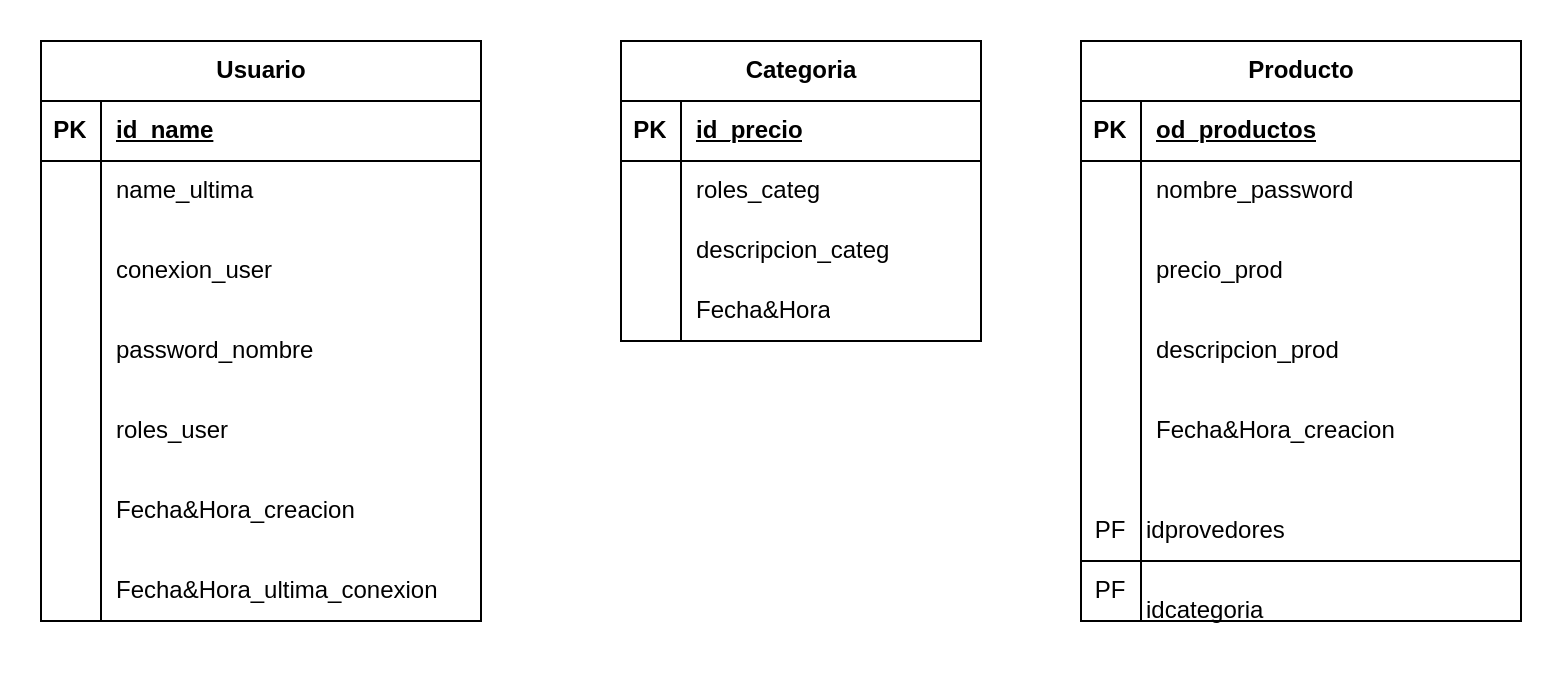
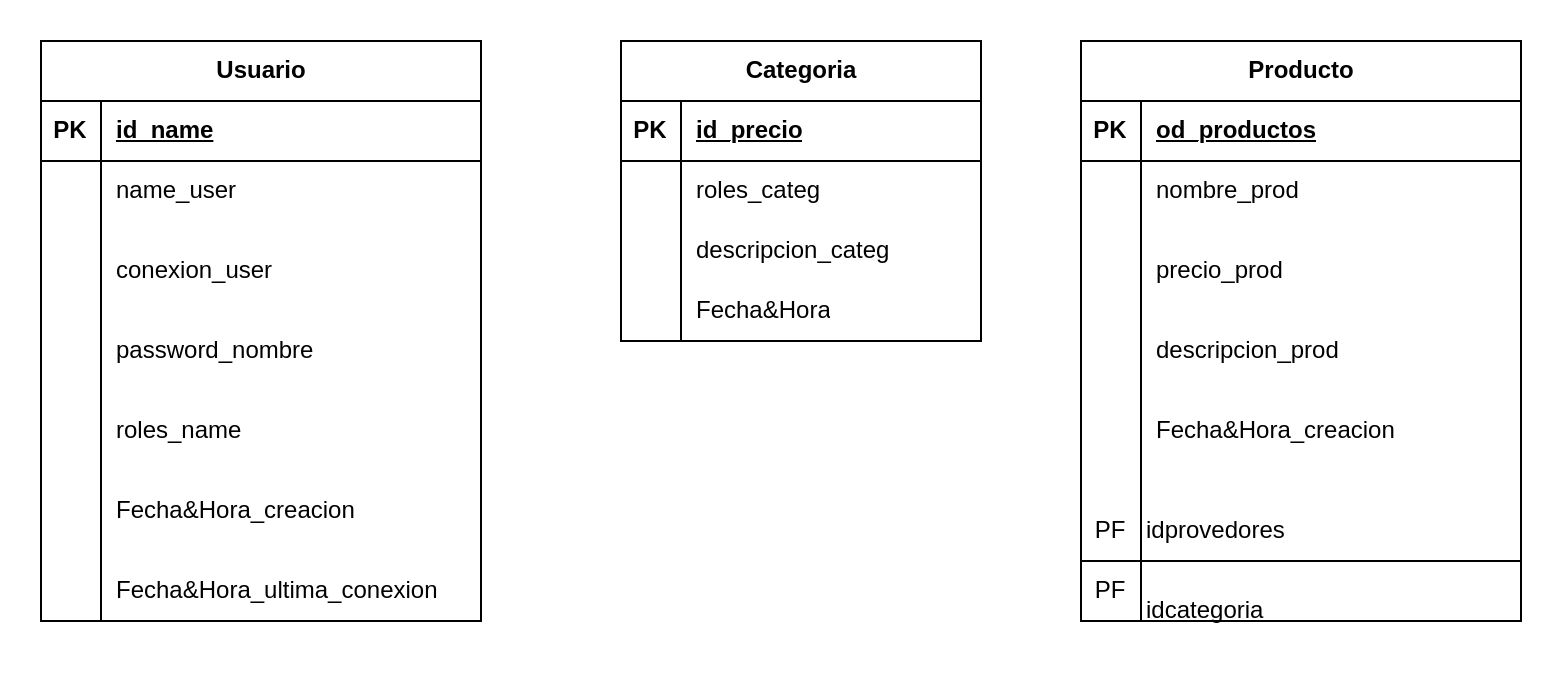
(185, 191) -> (177, 191)
(1258, 191) -> (1231, 191)
(181, 431) -> (181, 431)
